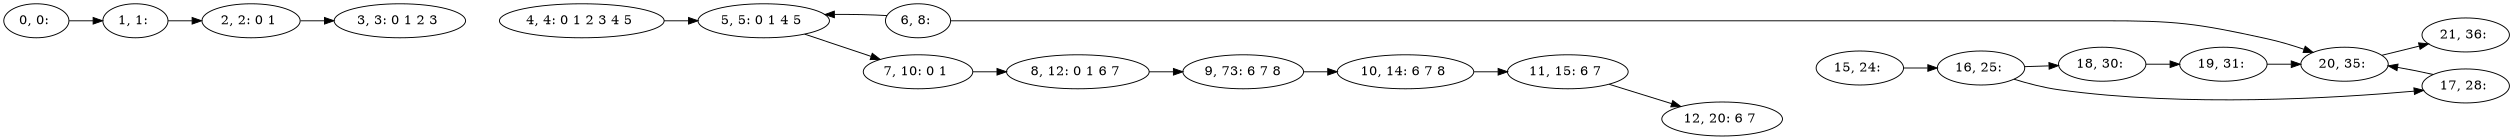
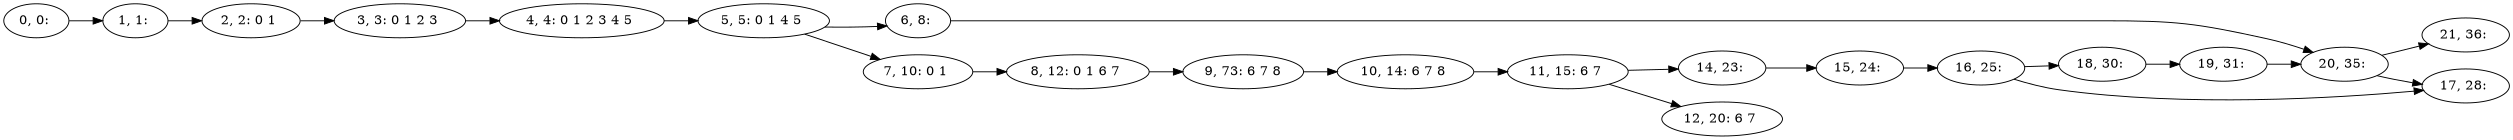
(861, 15) -> (851, 27)
none -> (478, 21)
none -> (1722, 68)
(2415, 71) -> (2395, 79)
